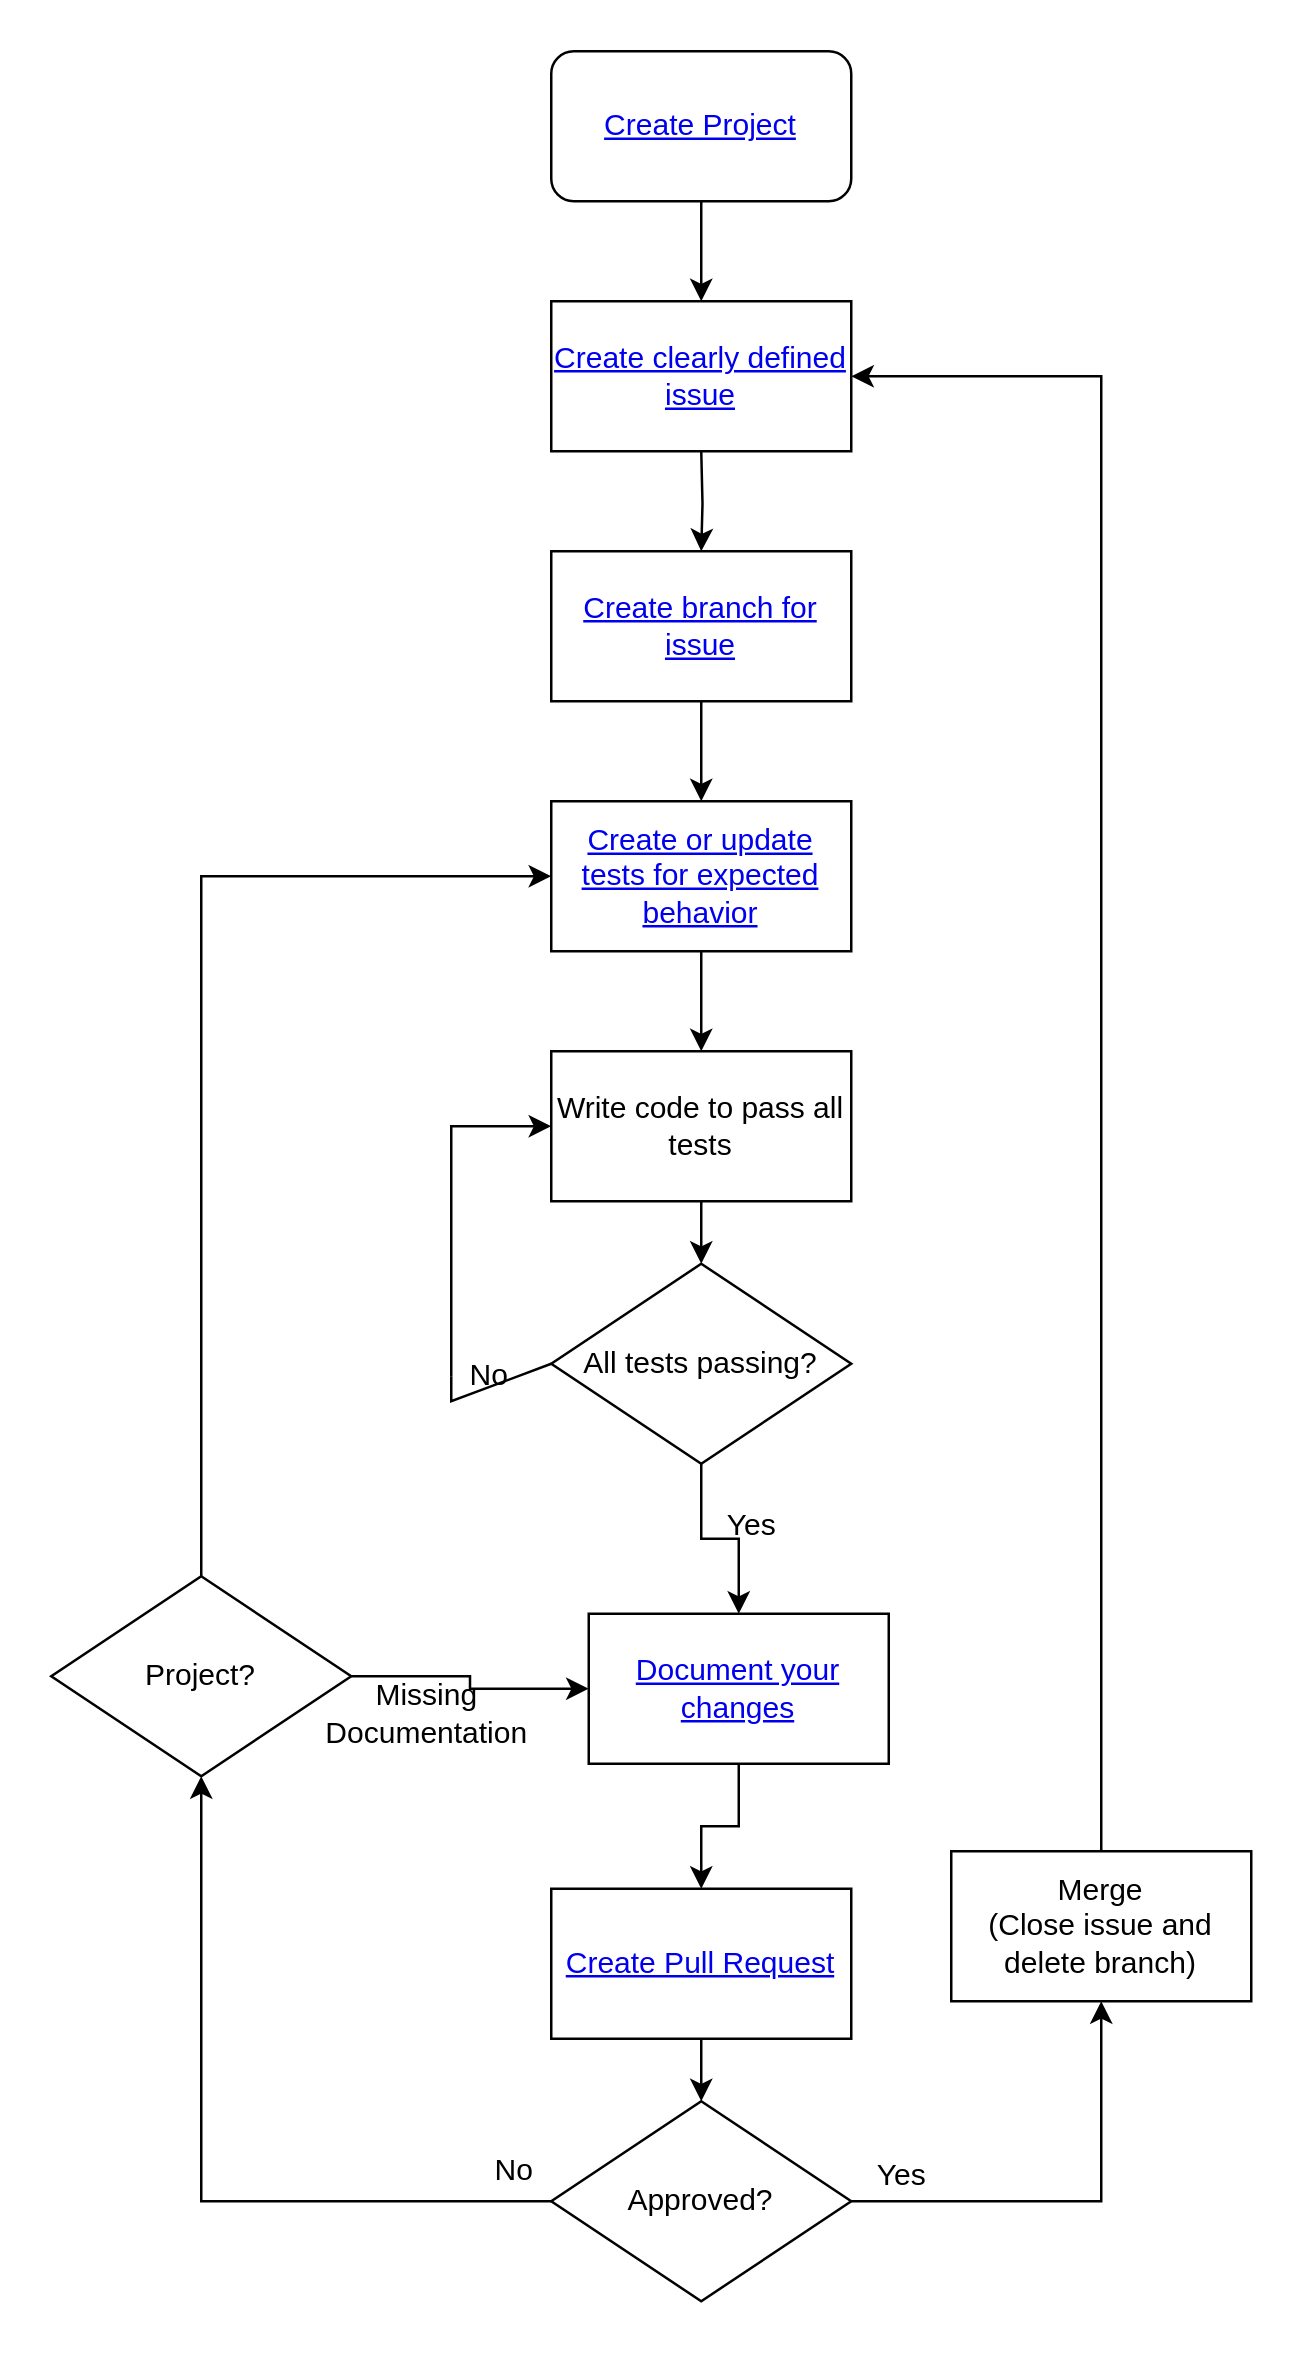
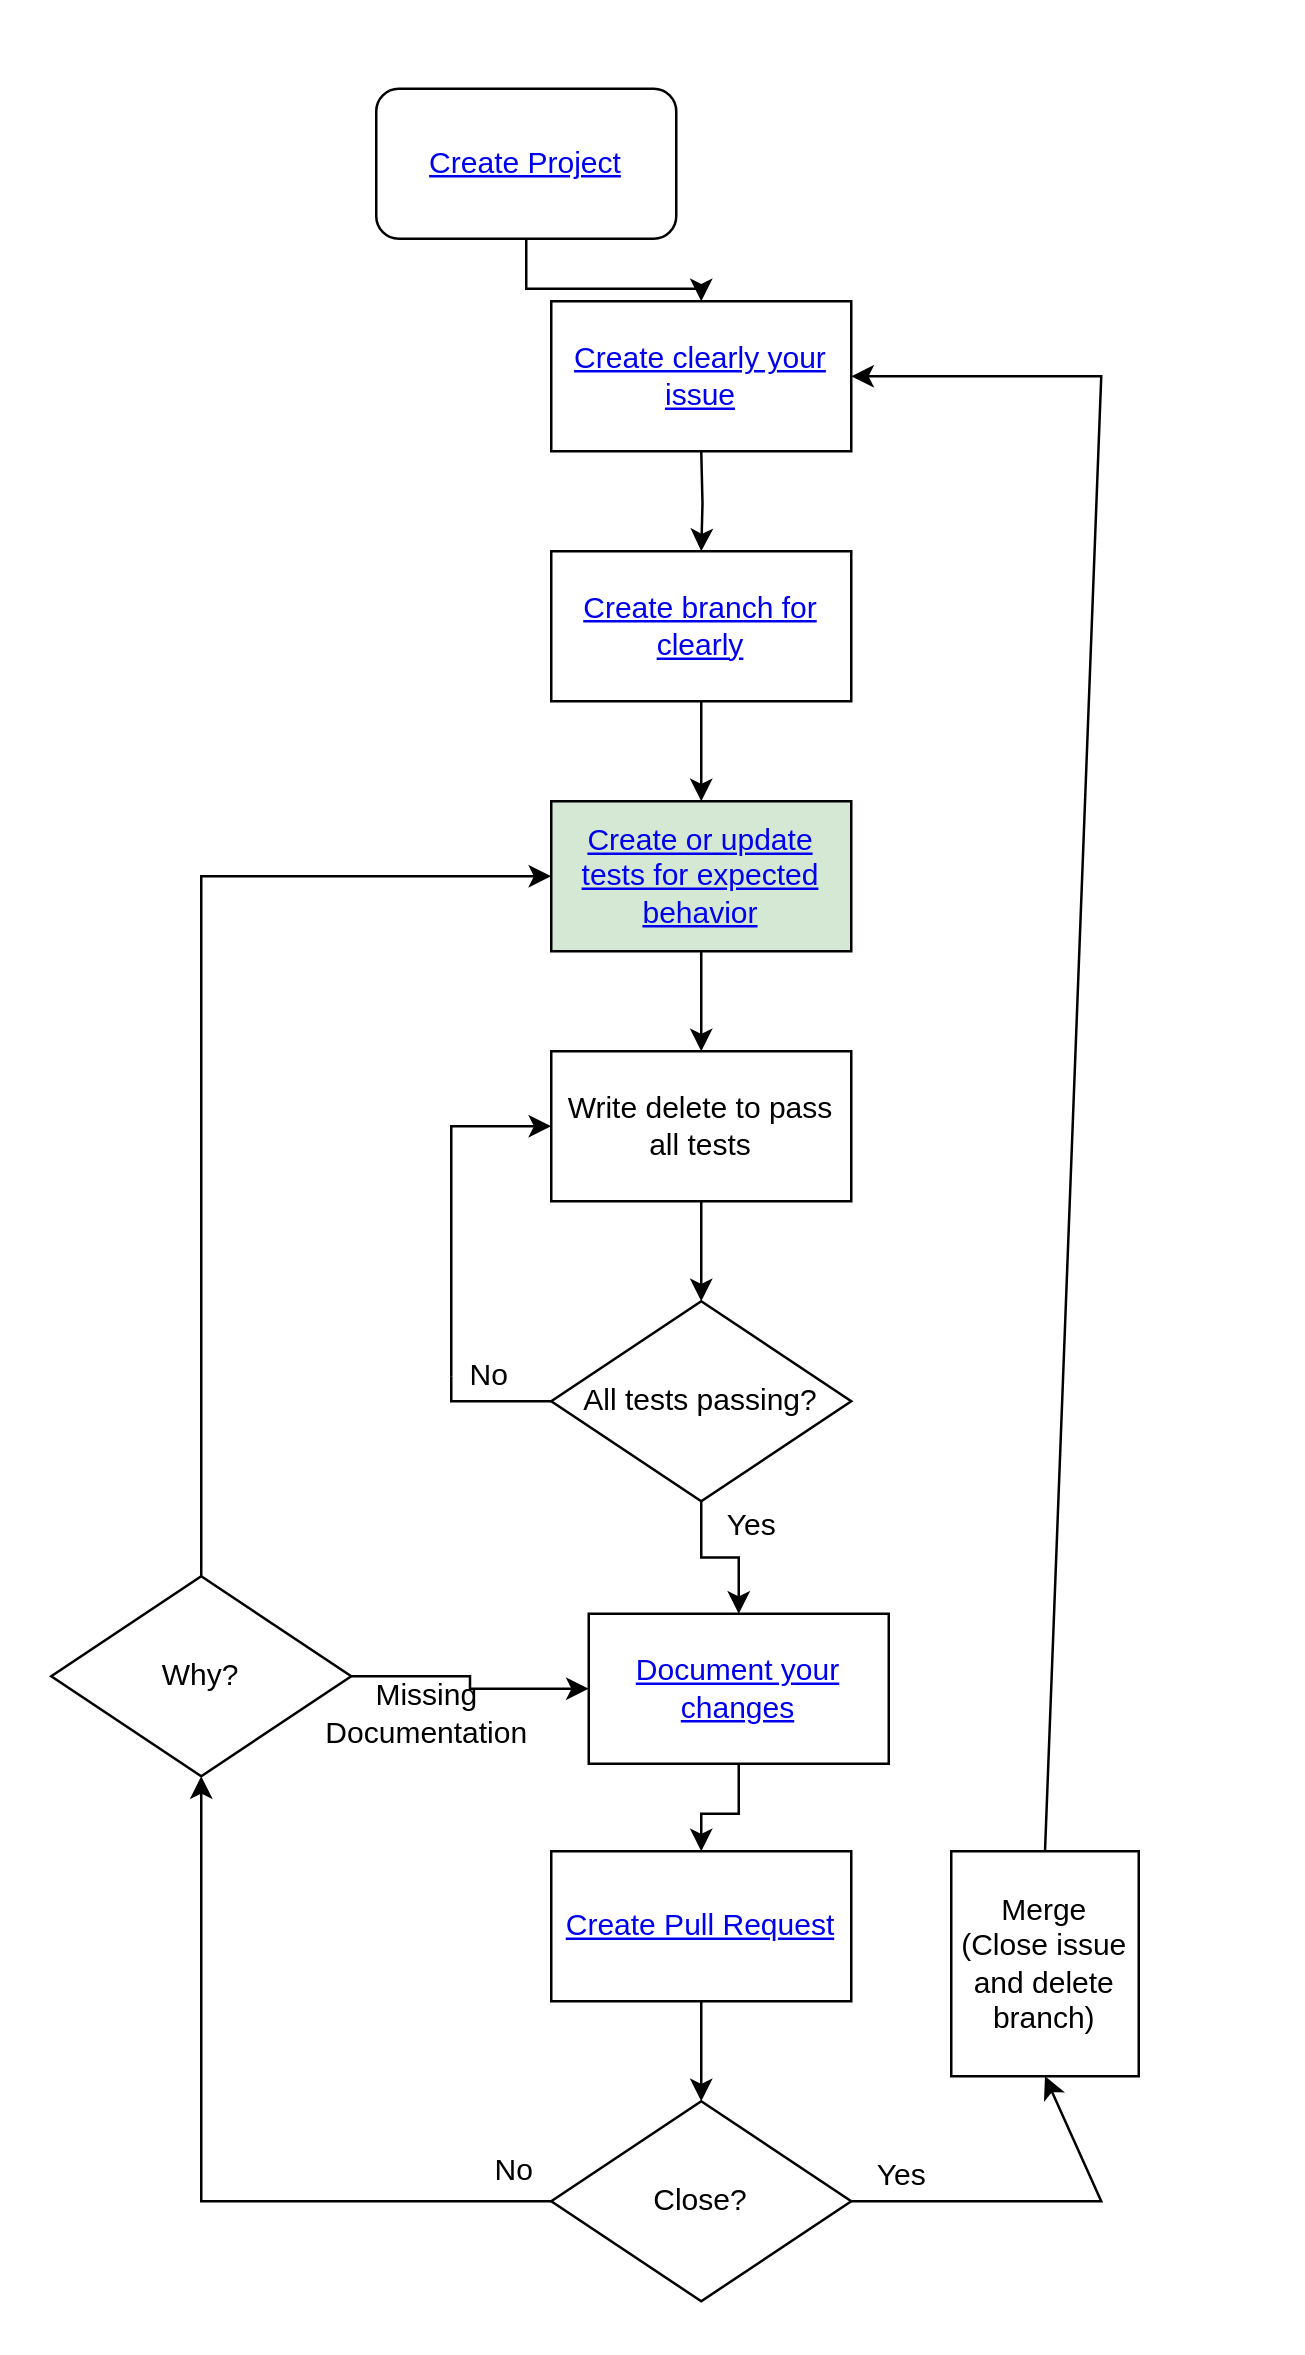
(701, 126) -> (526, 164)
(701, 376) -> (701, 376)
(701, 626) -> (701, 626)
(701, 876) -> (701, 876)
(701, 1126) -> (701, 1126)
(701, 1364) -> (701, 1401)
(201, 1676) -> (201, 1676)
(1101, 1926) -> (1045, 1964)
(701, 1964) -> (701, 1926)
(701, 2201) -> (701, 2201)
